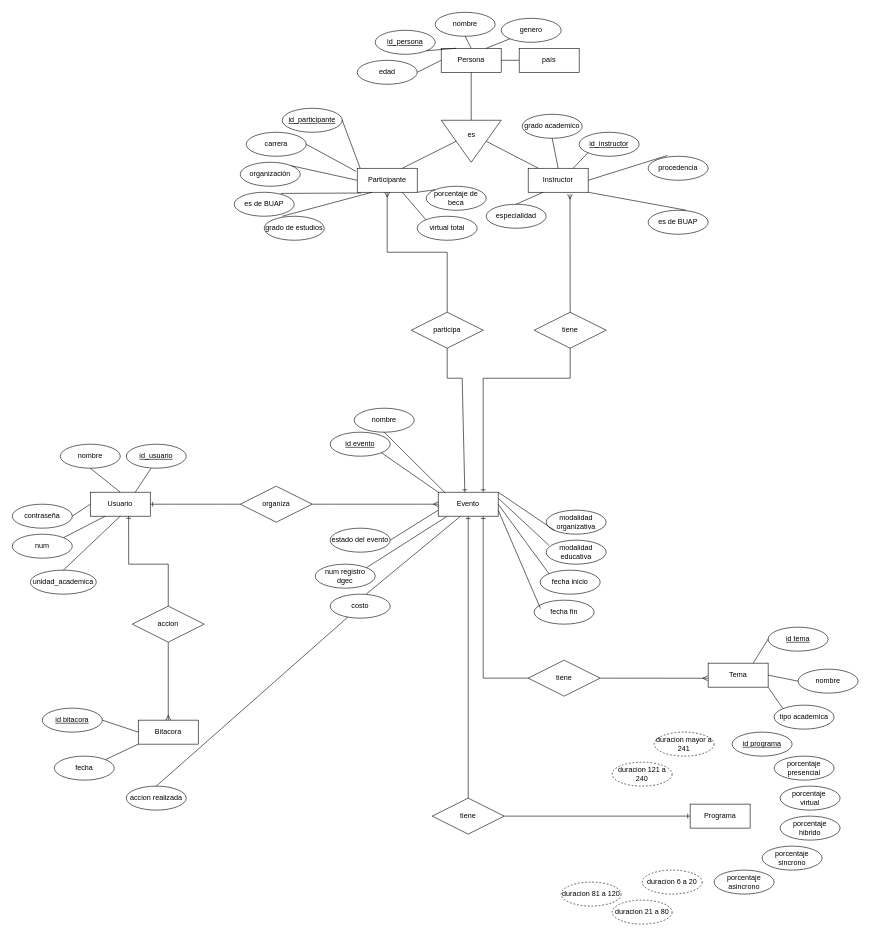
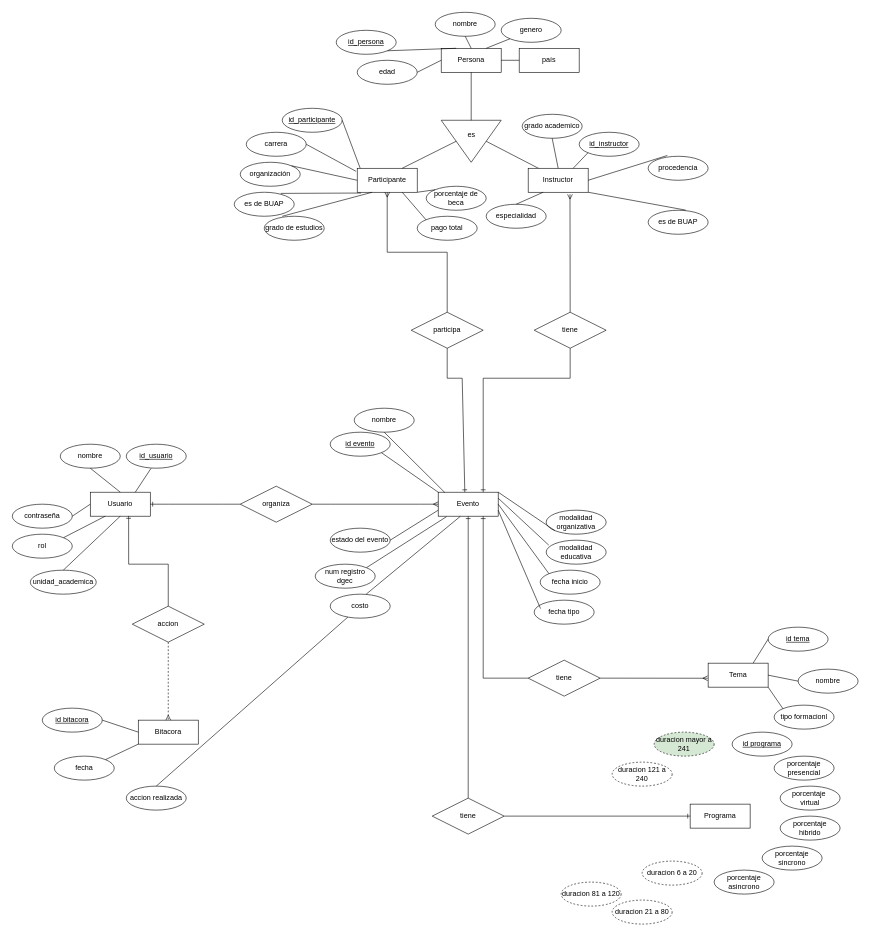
(405, 42) -> (366, 42)
(447, 228) -> (447, 228)
(42, 546) -> (42, 546)
(564, 612) -> (564, 612)
(168, 680) -> (168, 680)
(804, 717) -> (804, 717)
(684, 744) -> (684, 744)
(672, 882) -> (672, 873)
